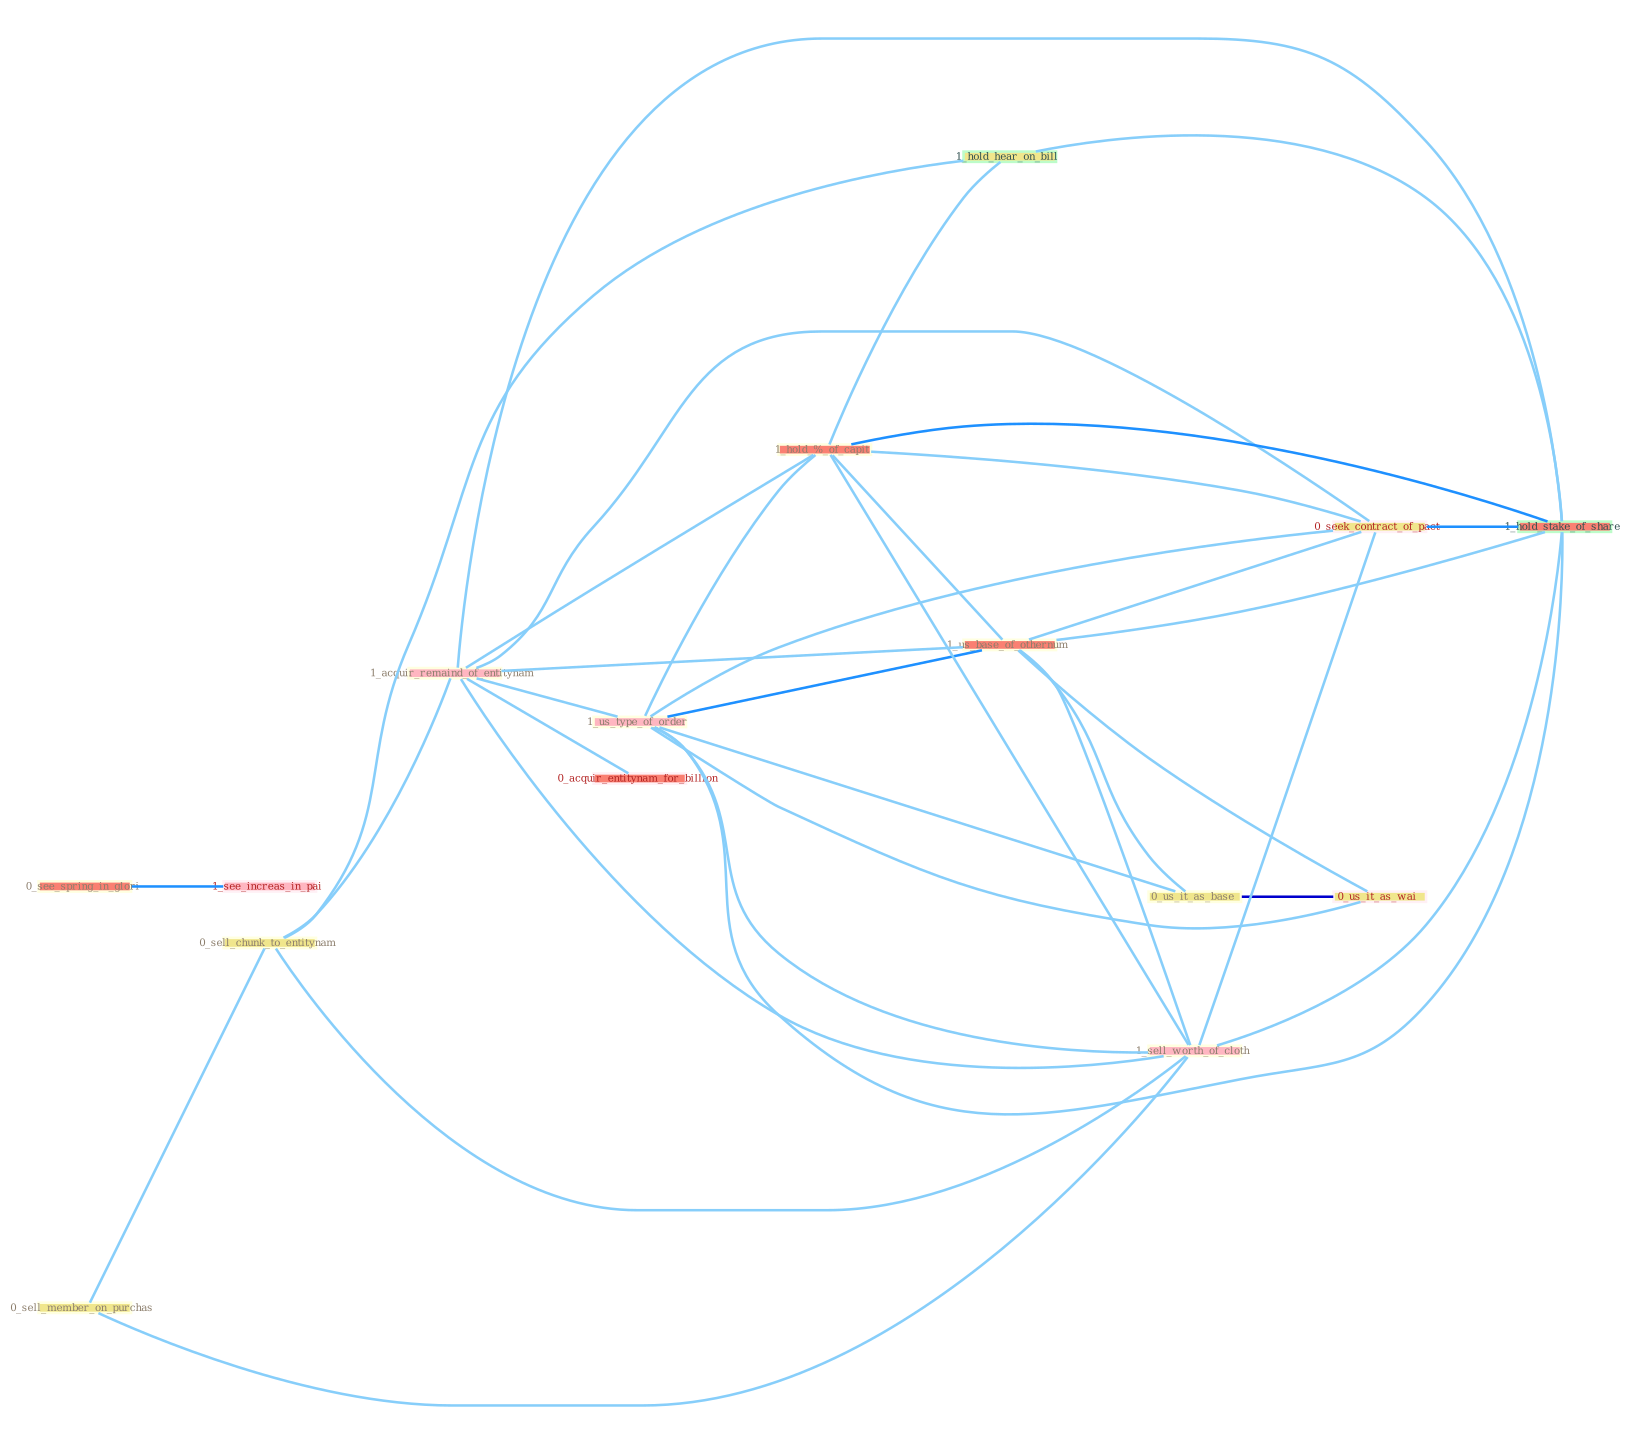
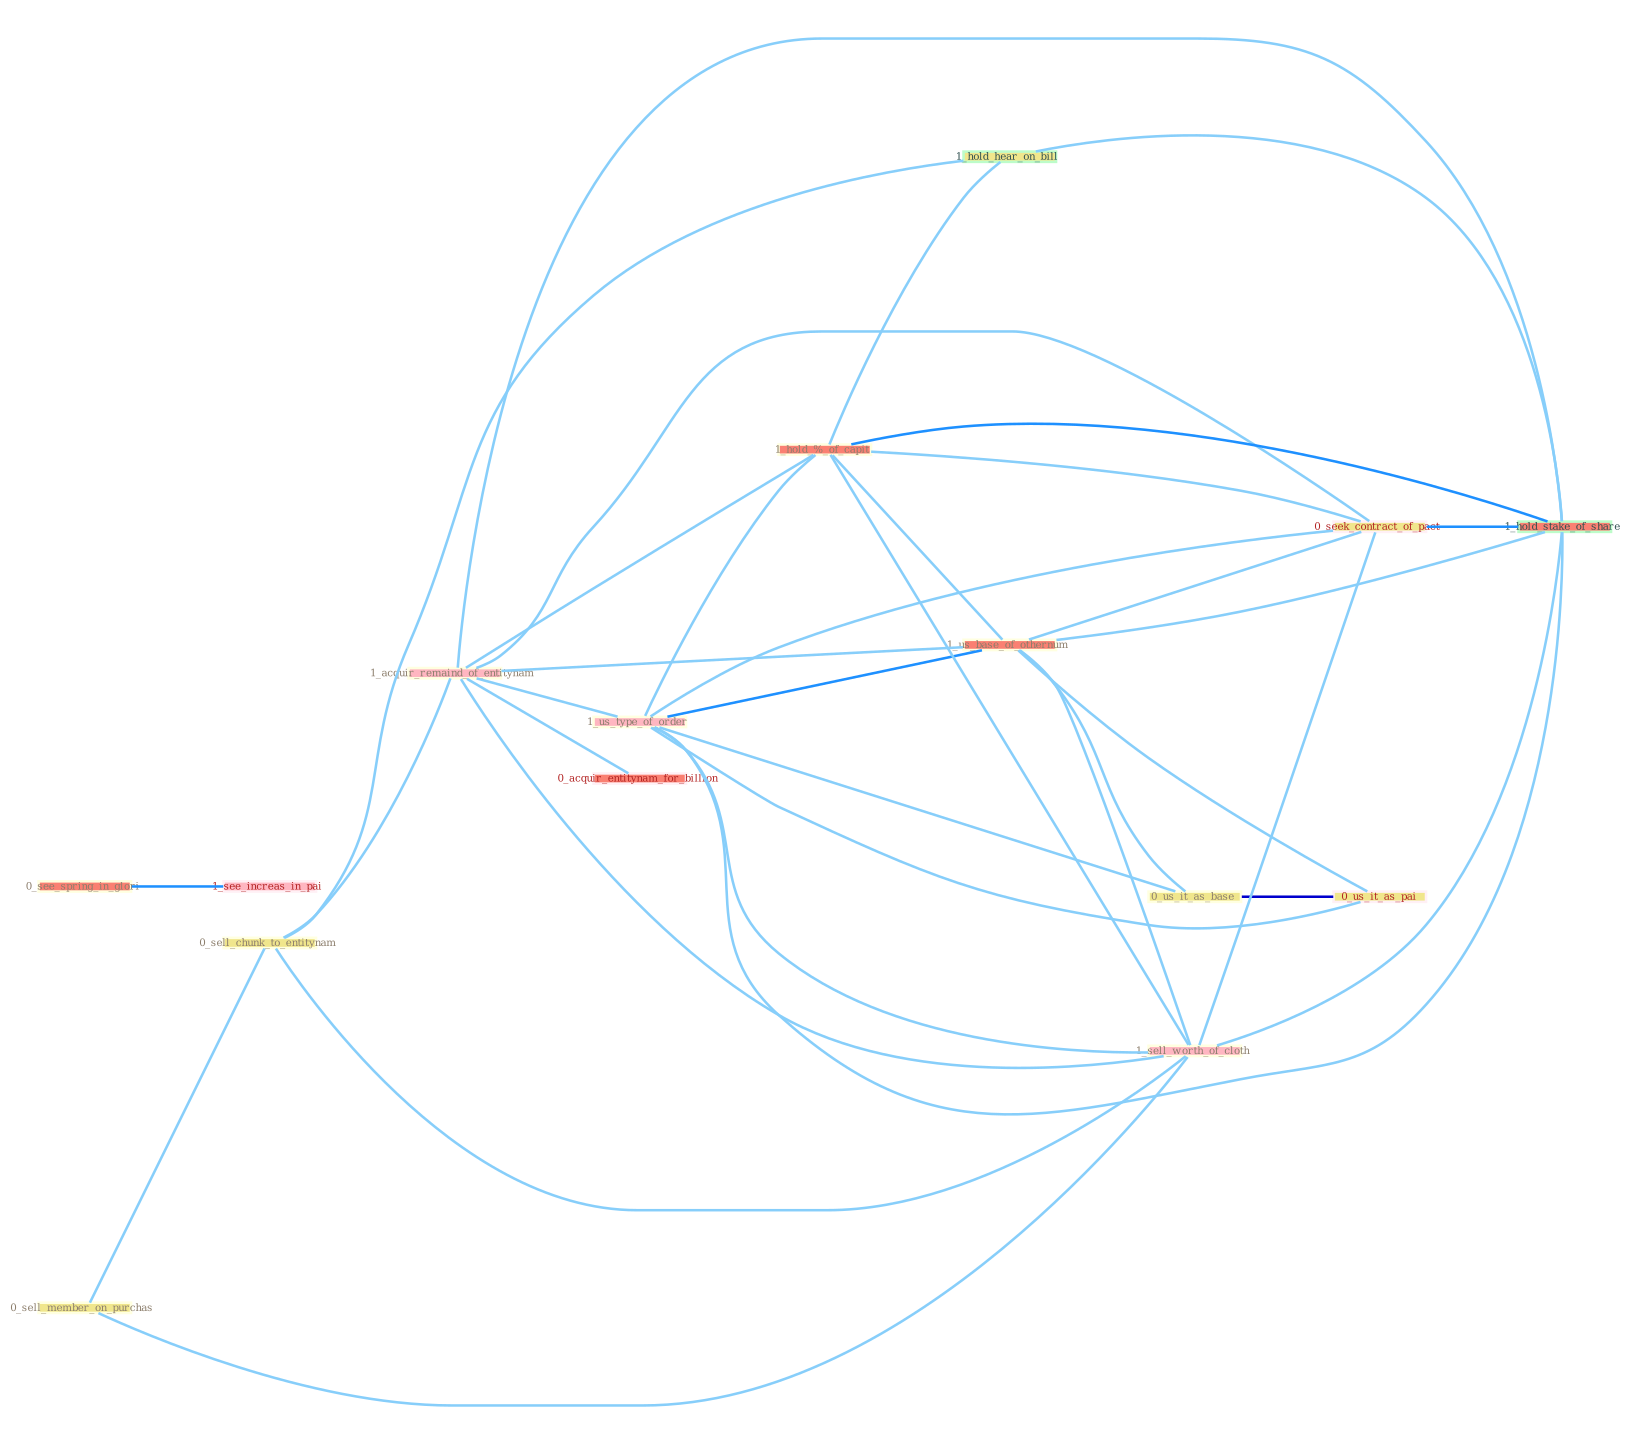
(1380, 897) -> (1380, 897)
